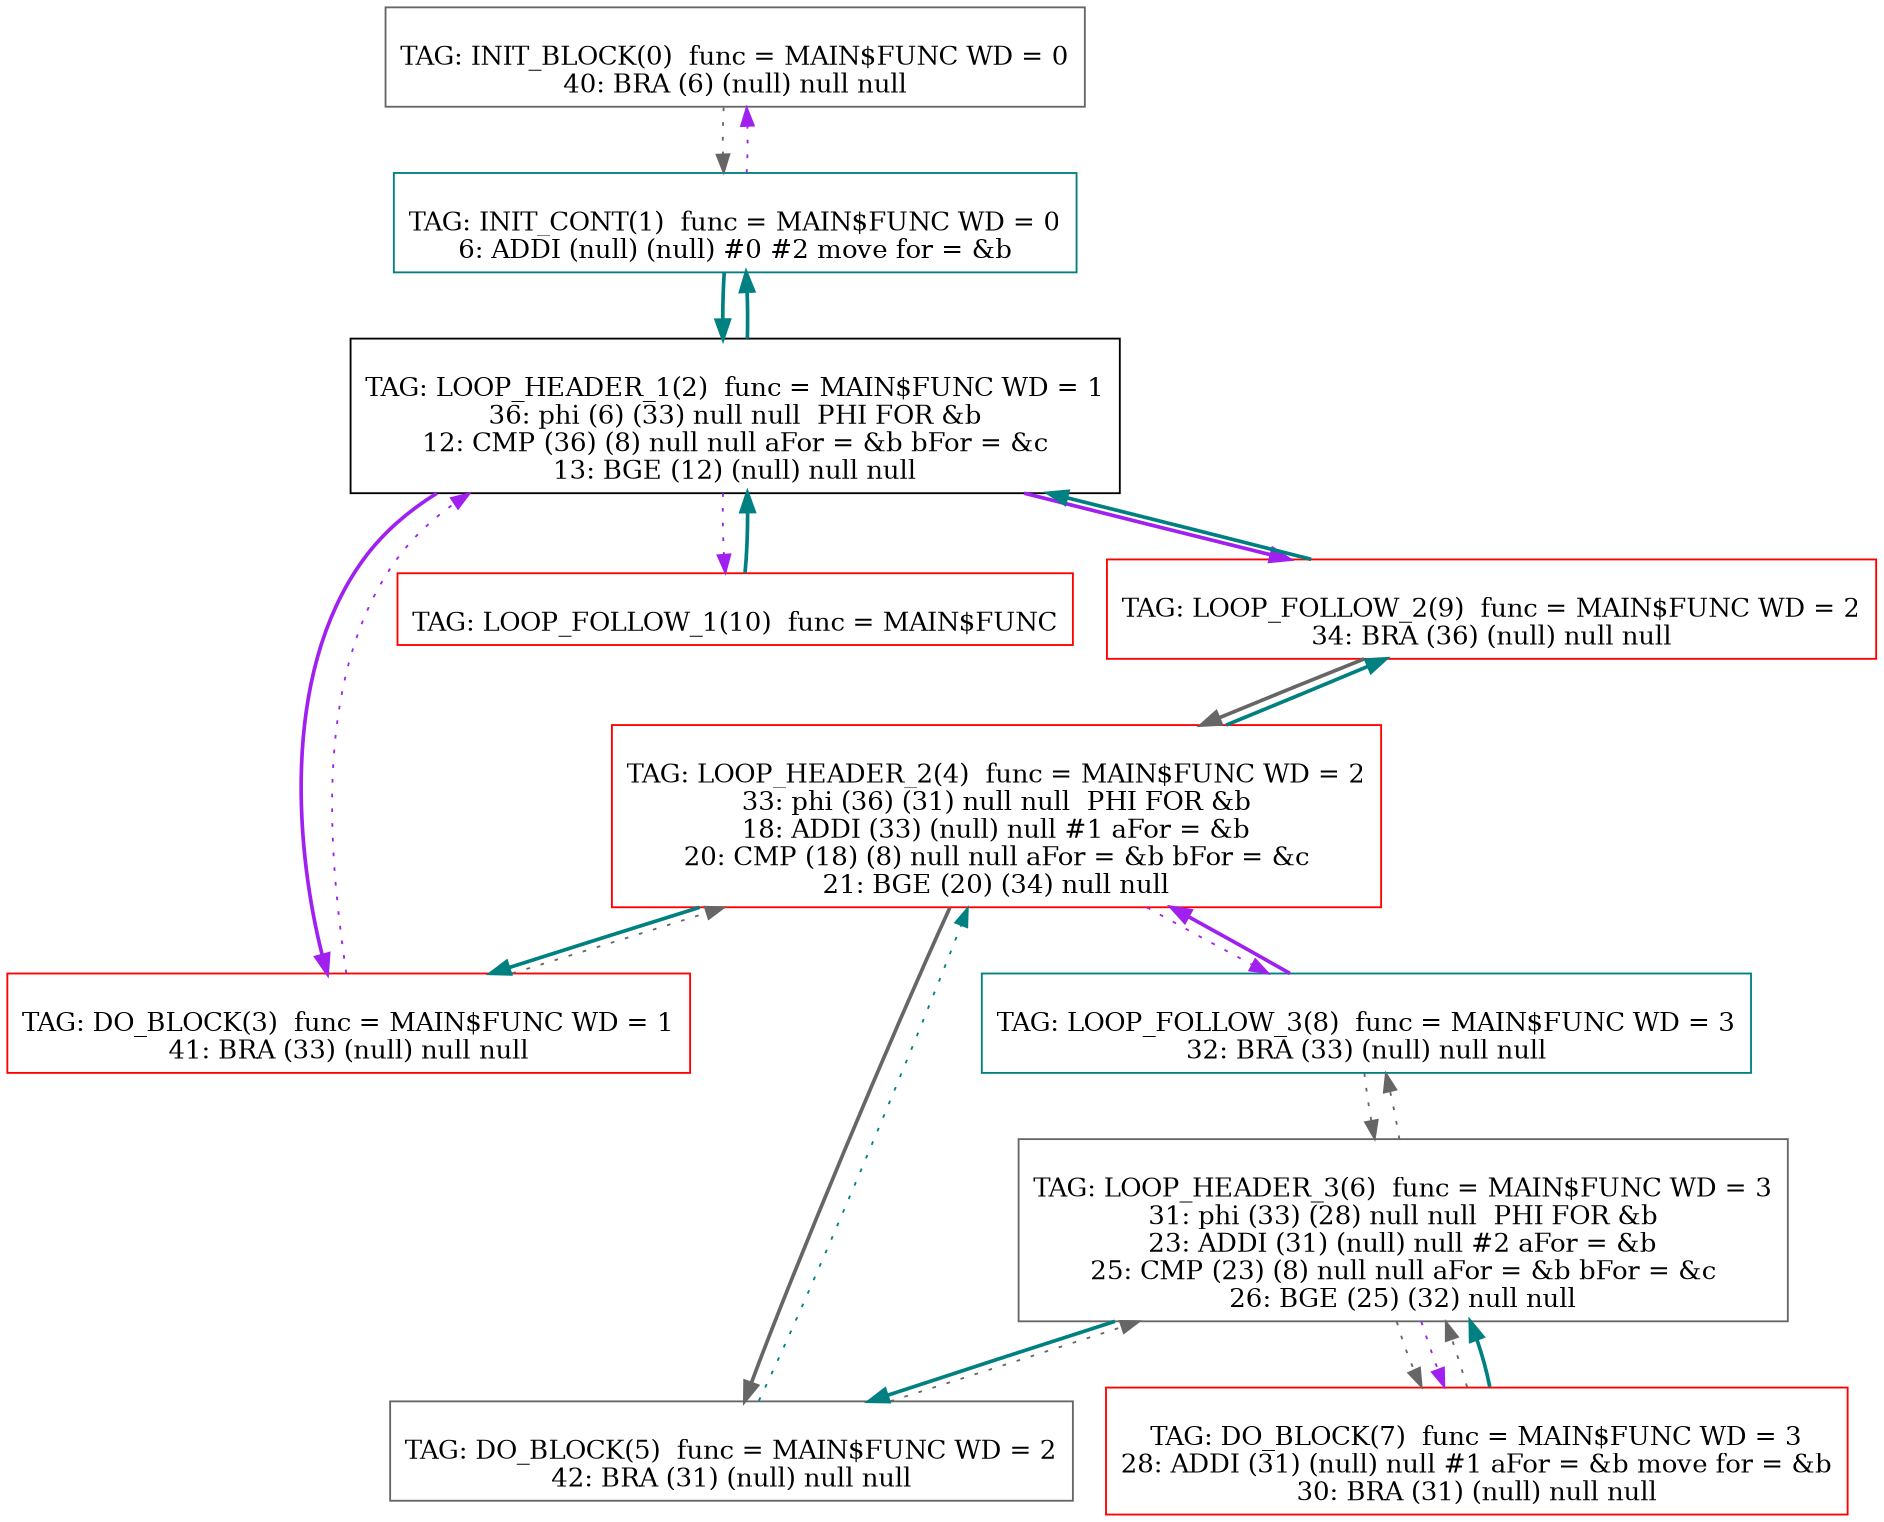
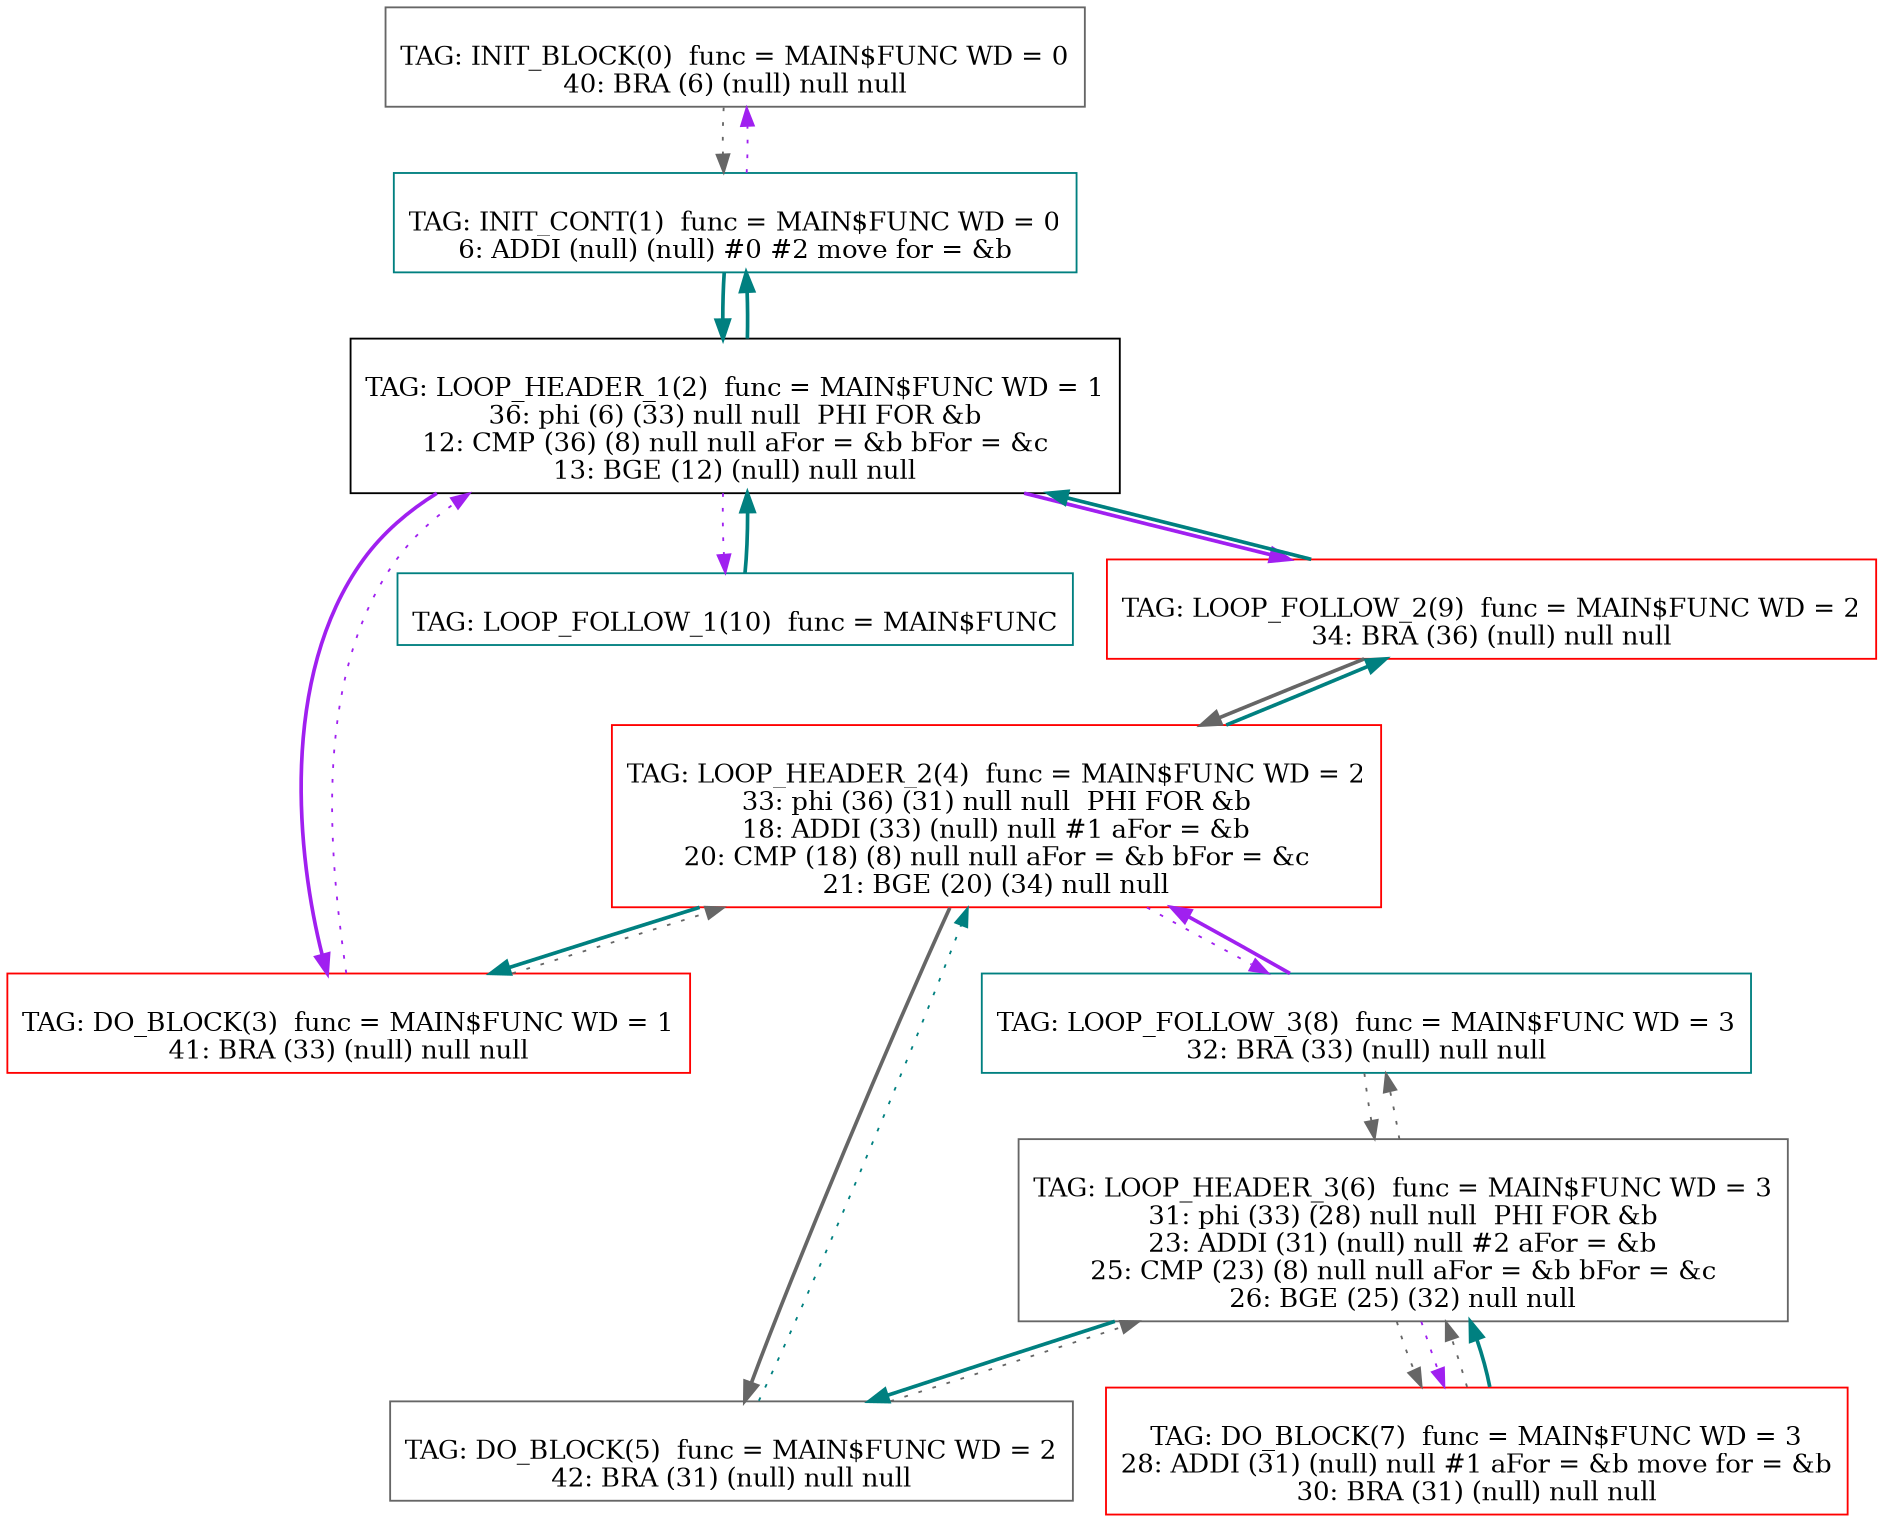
(735, 609) -> (735, 609)
